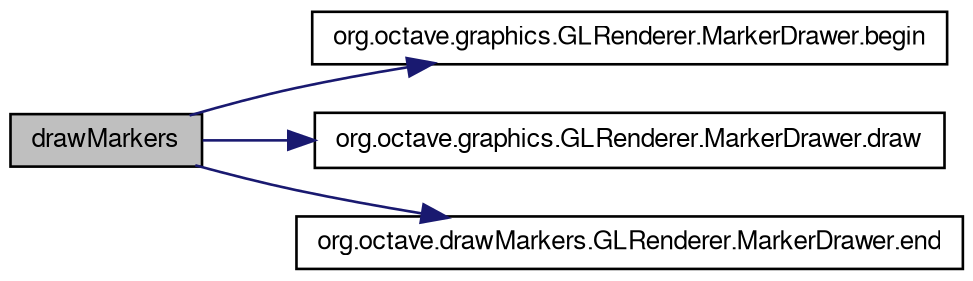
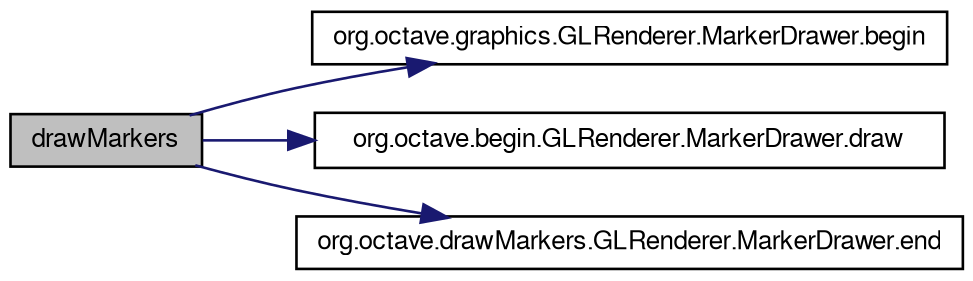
(630, 140) -> (630, 140)
